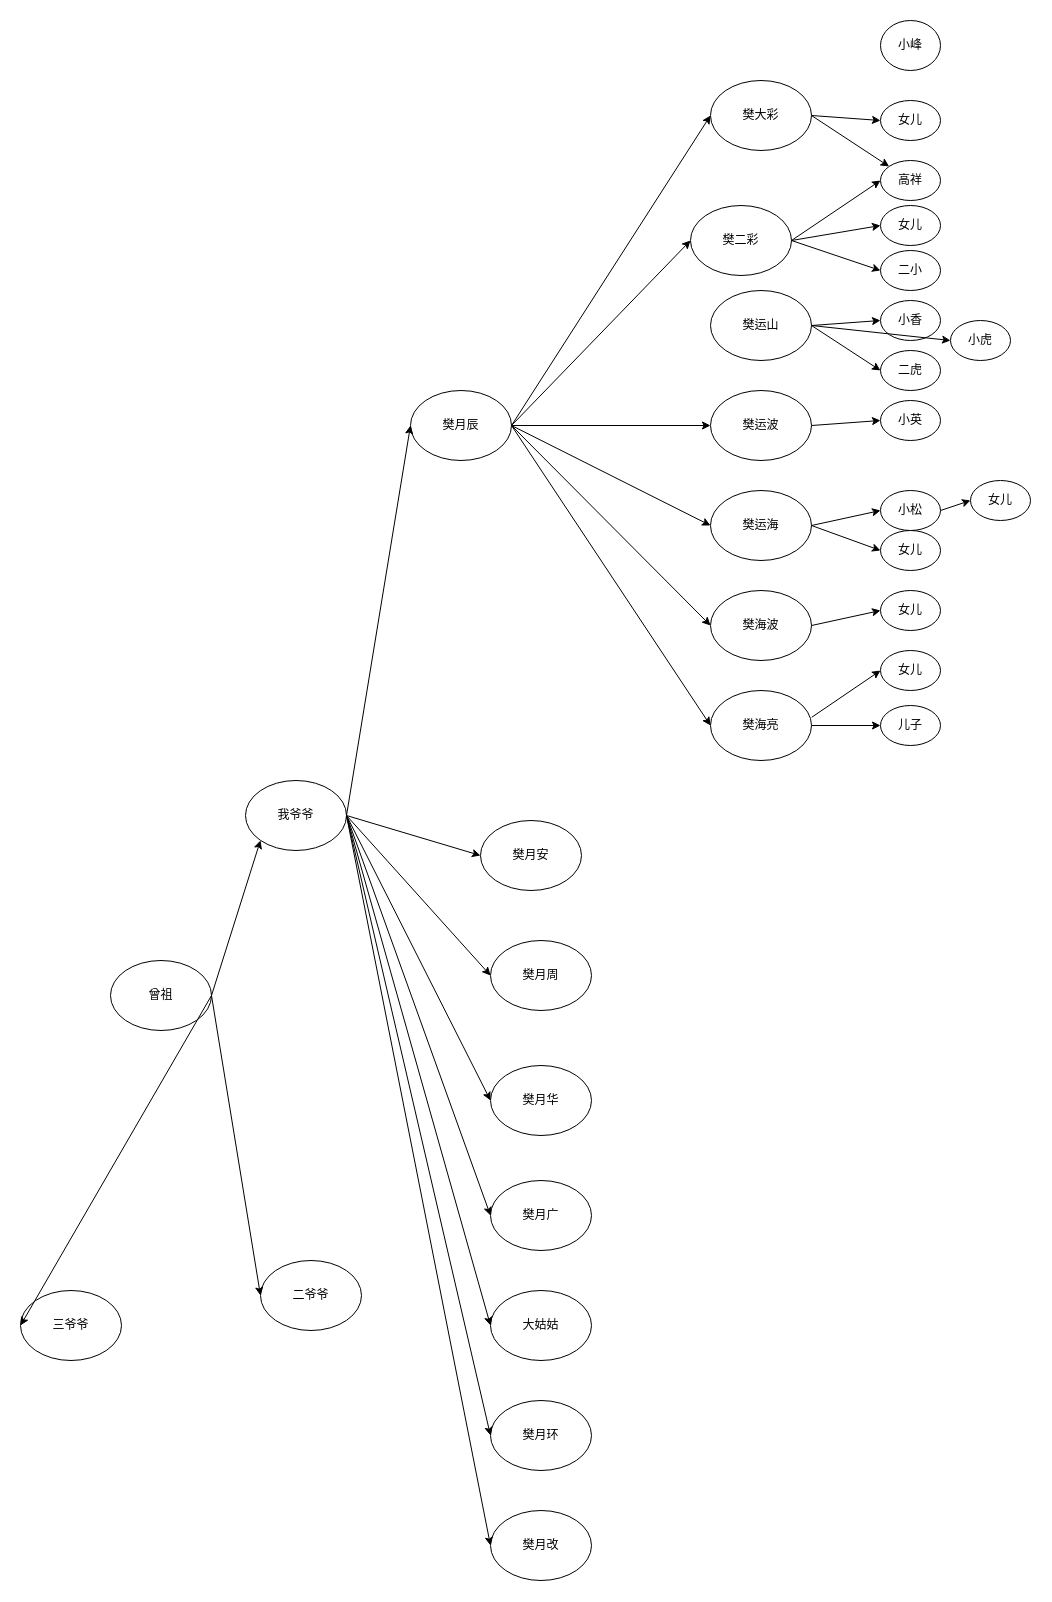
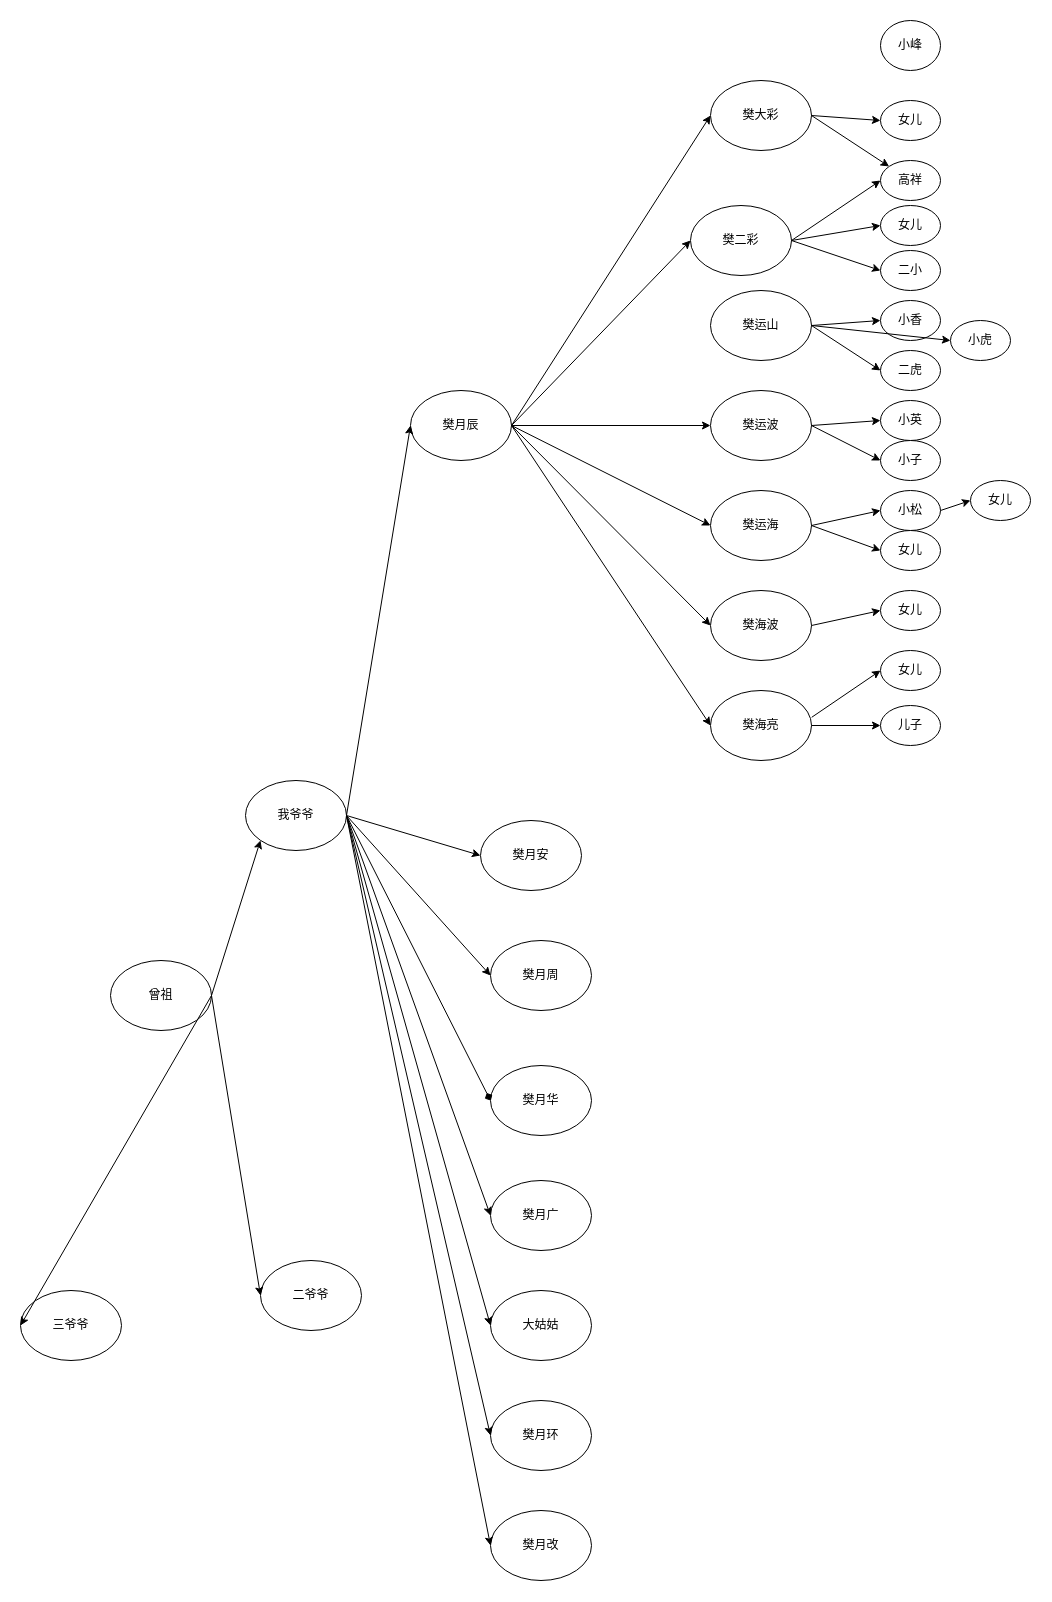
none -> (843, 441)
none -> (911, 461)
(487, 1093) -> (486, 1092)
